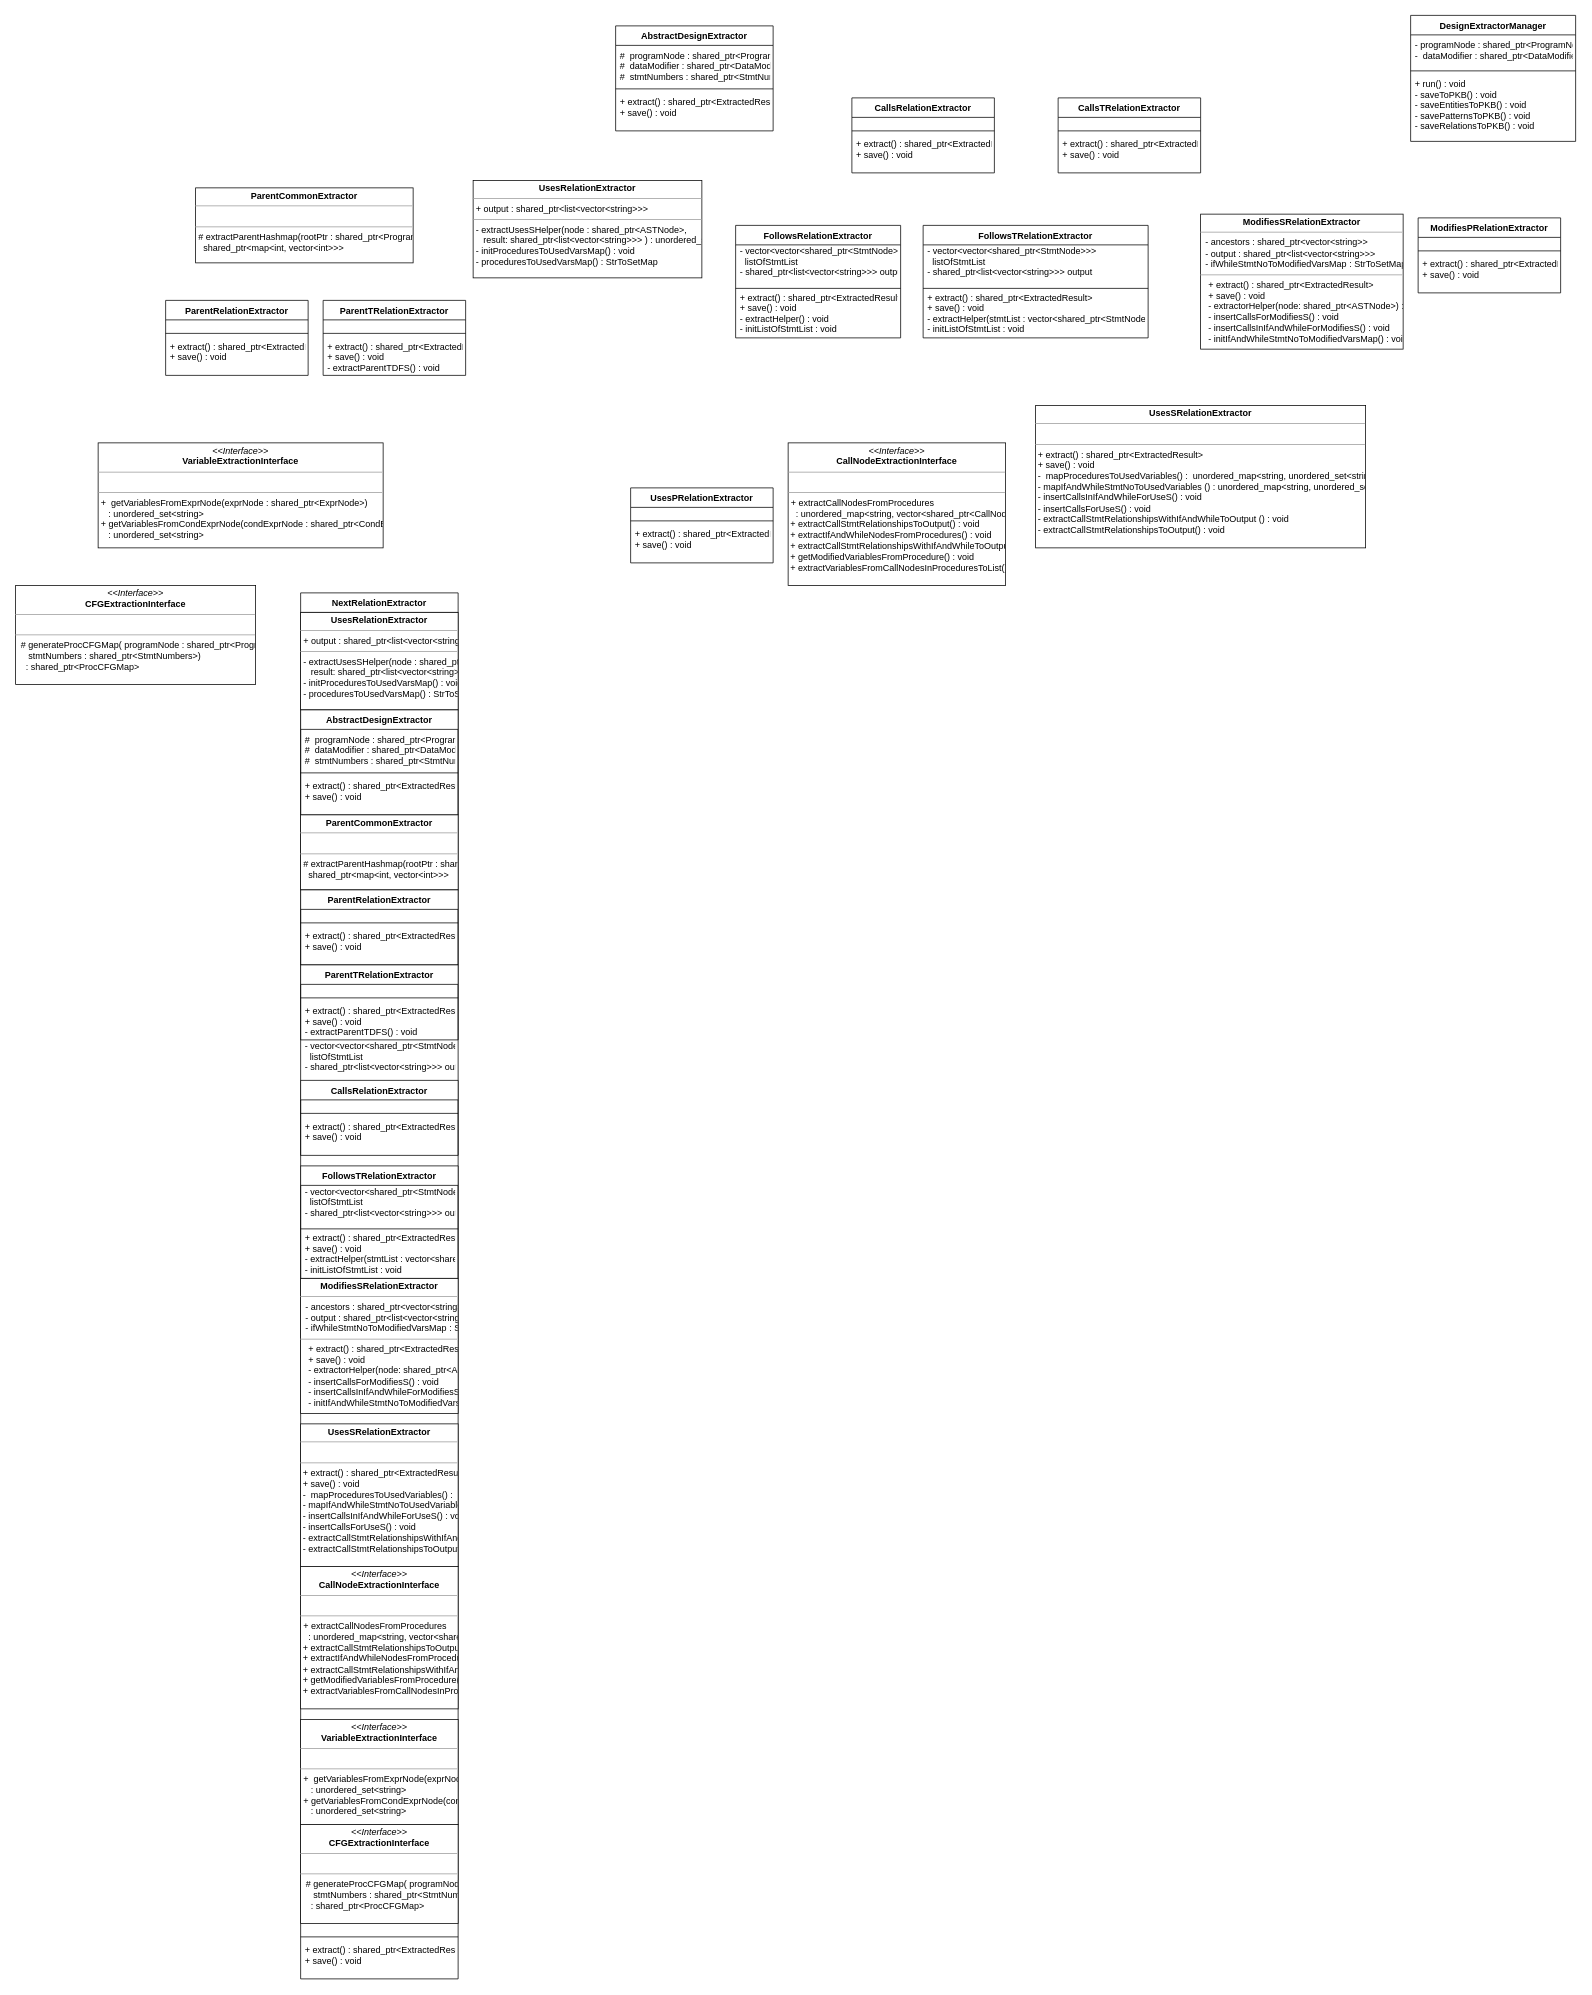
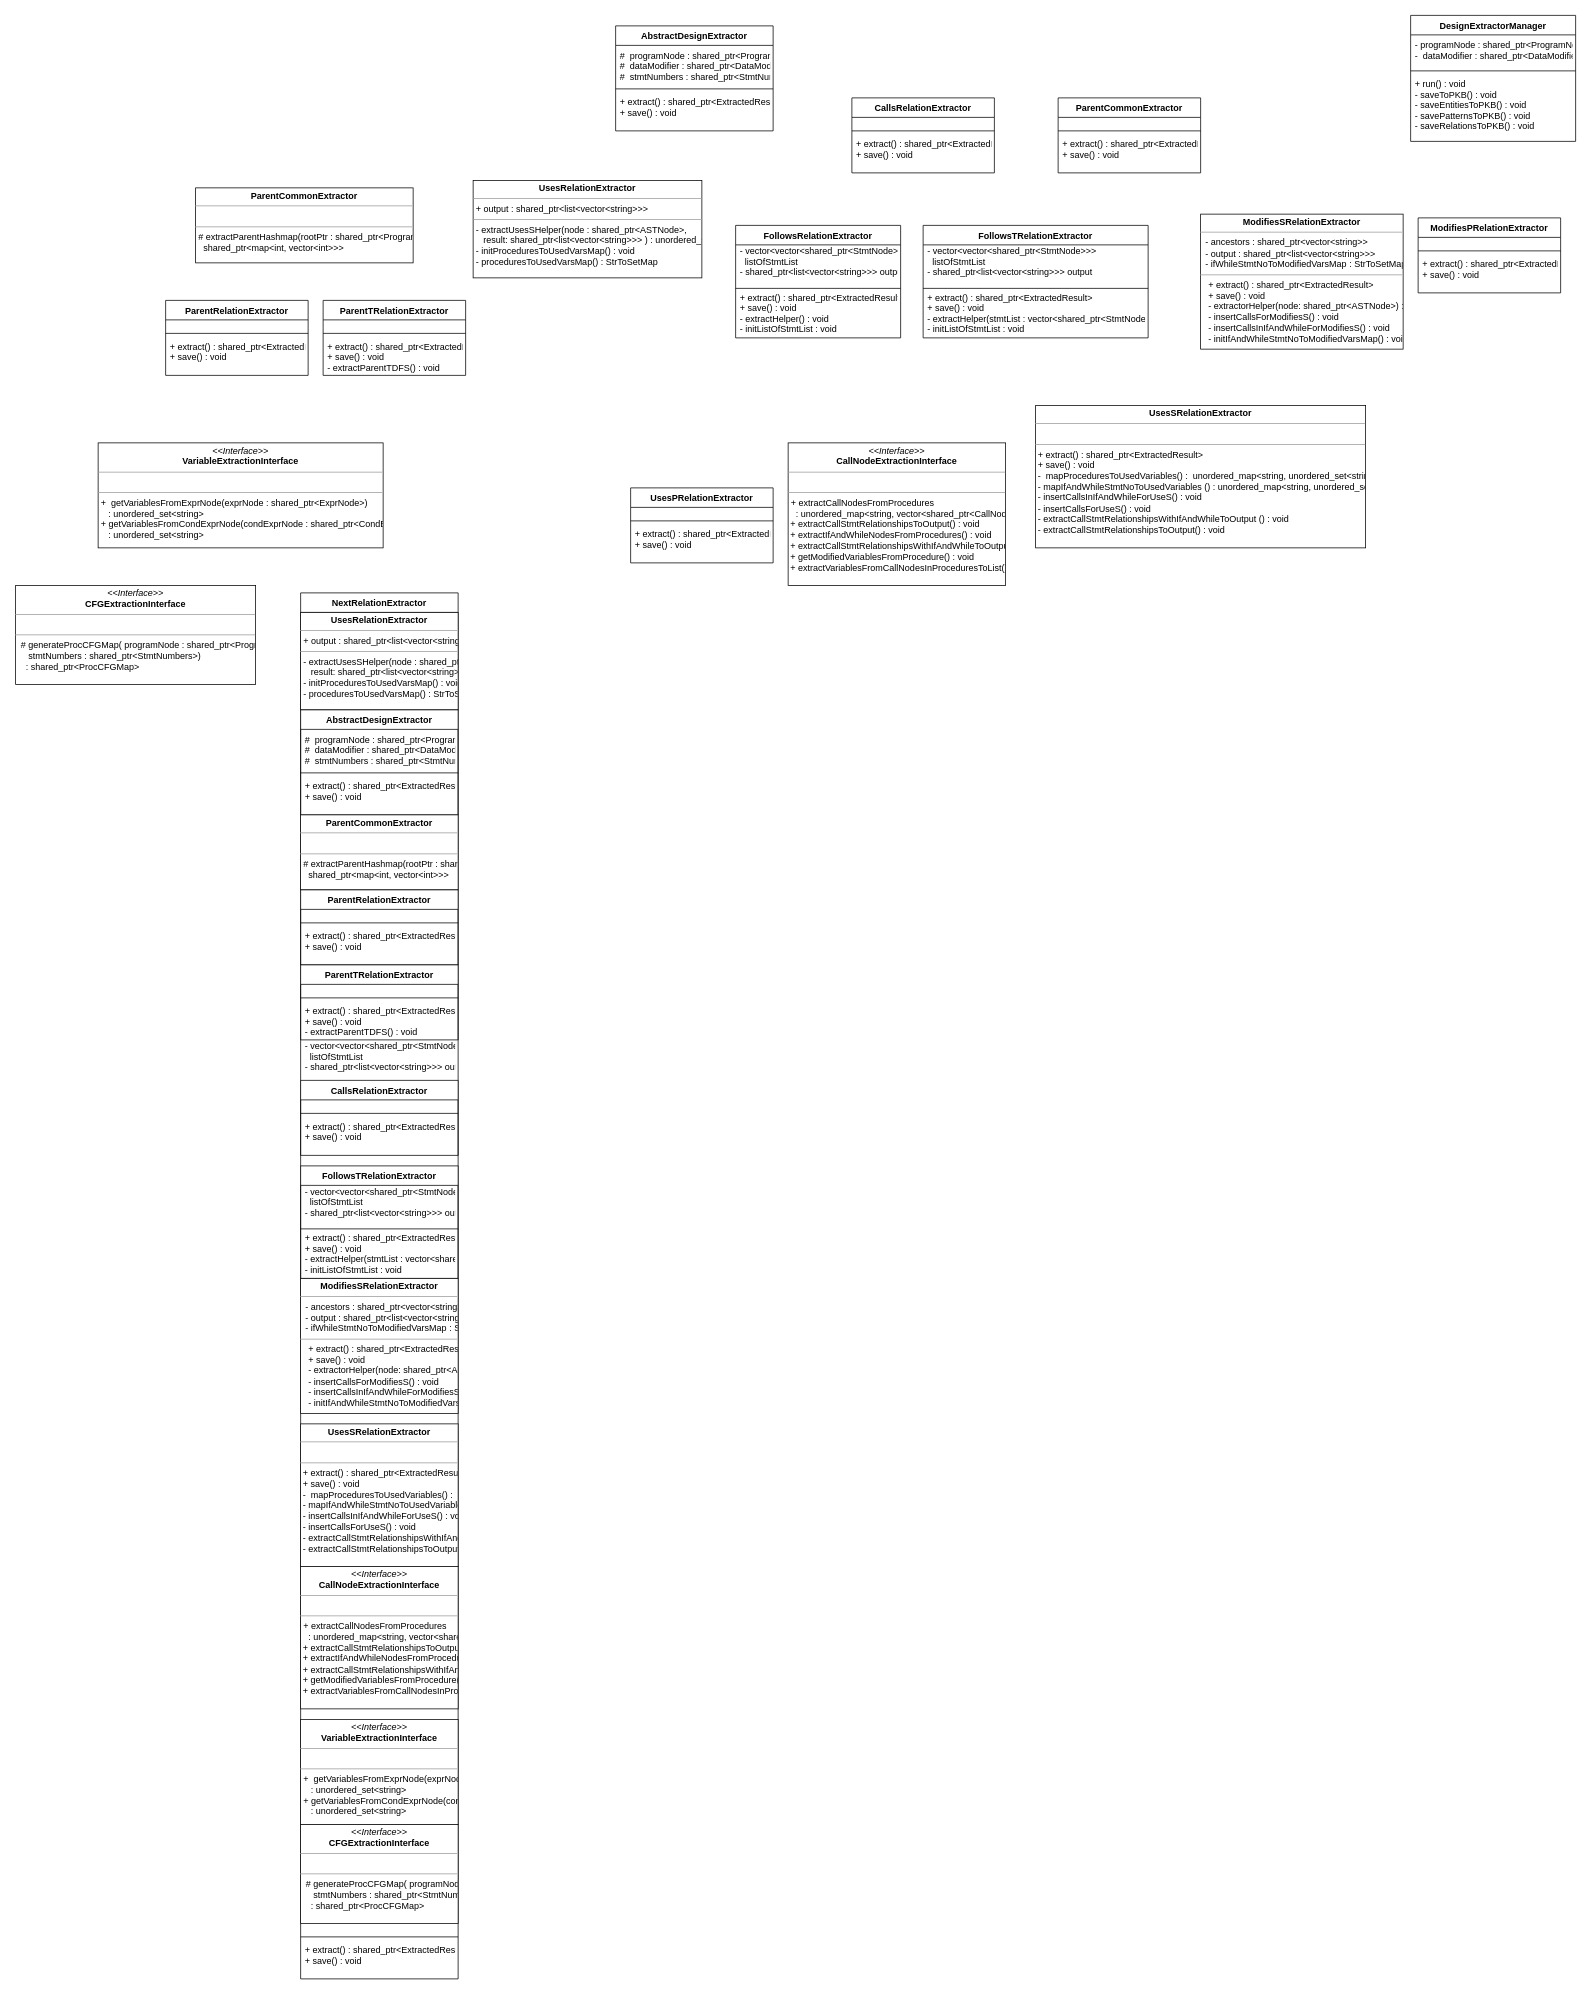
(1129, 108) -> (1129, 108)
